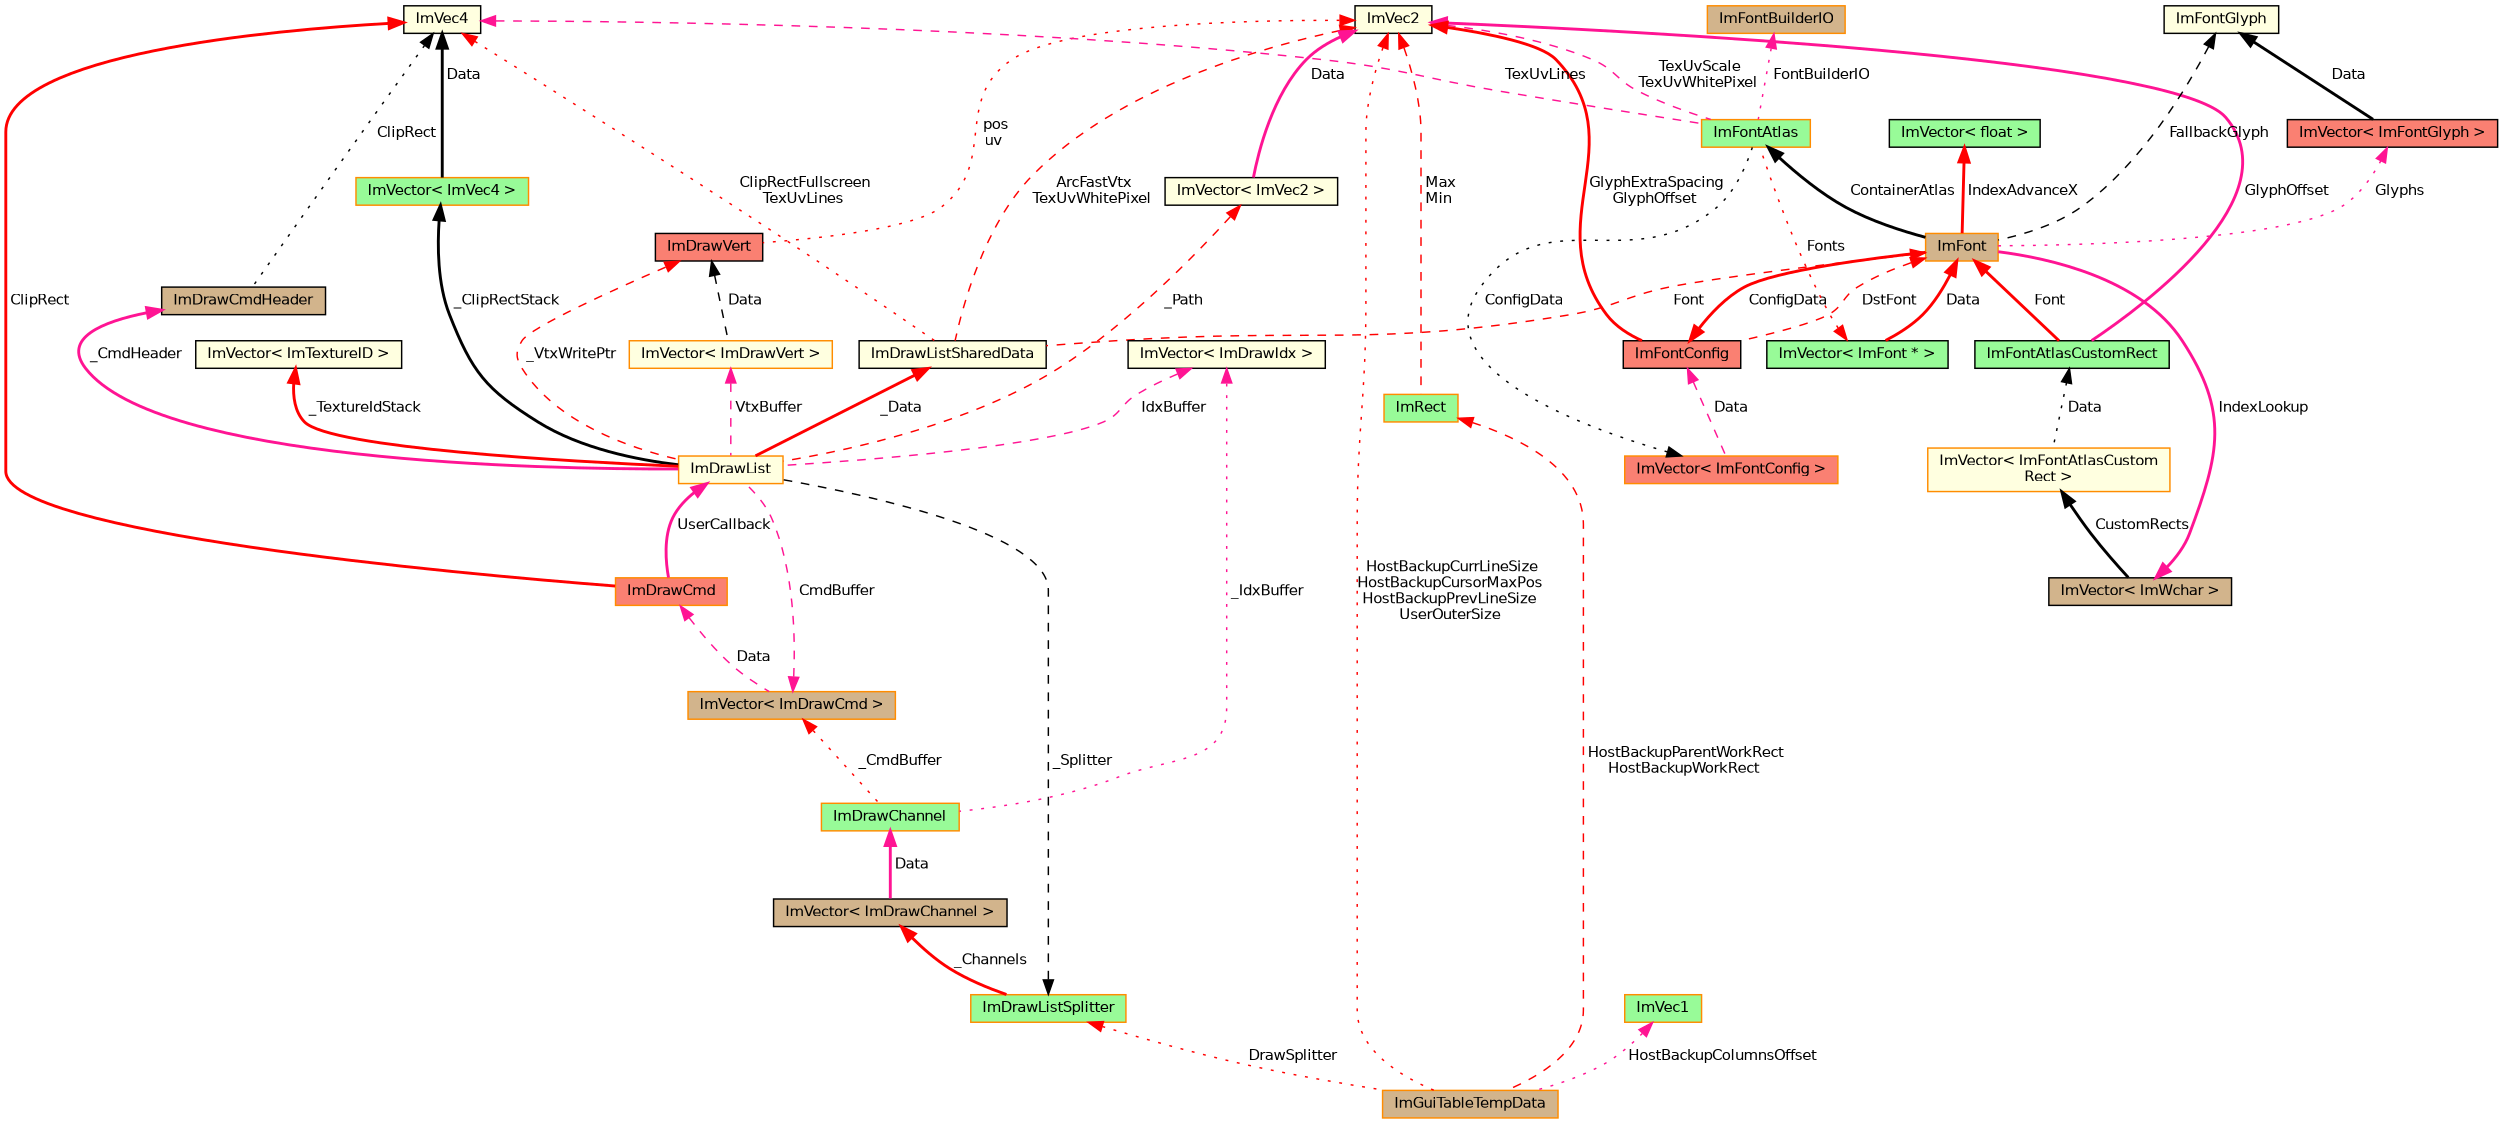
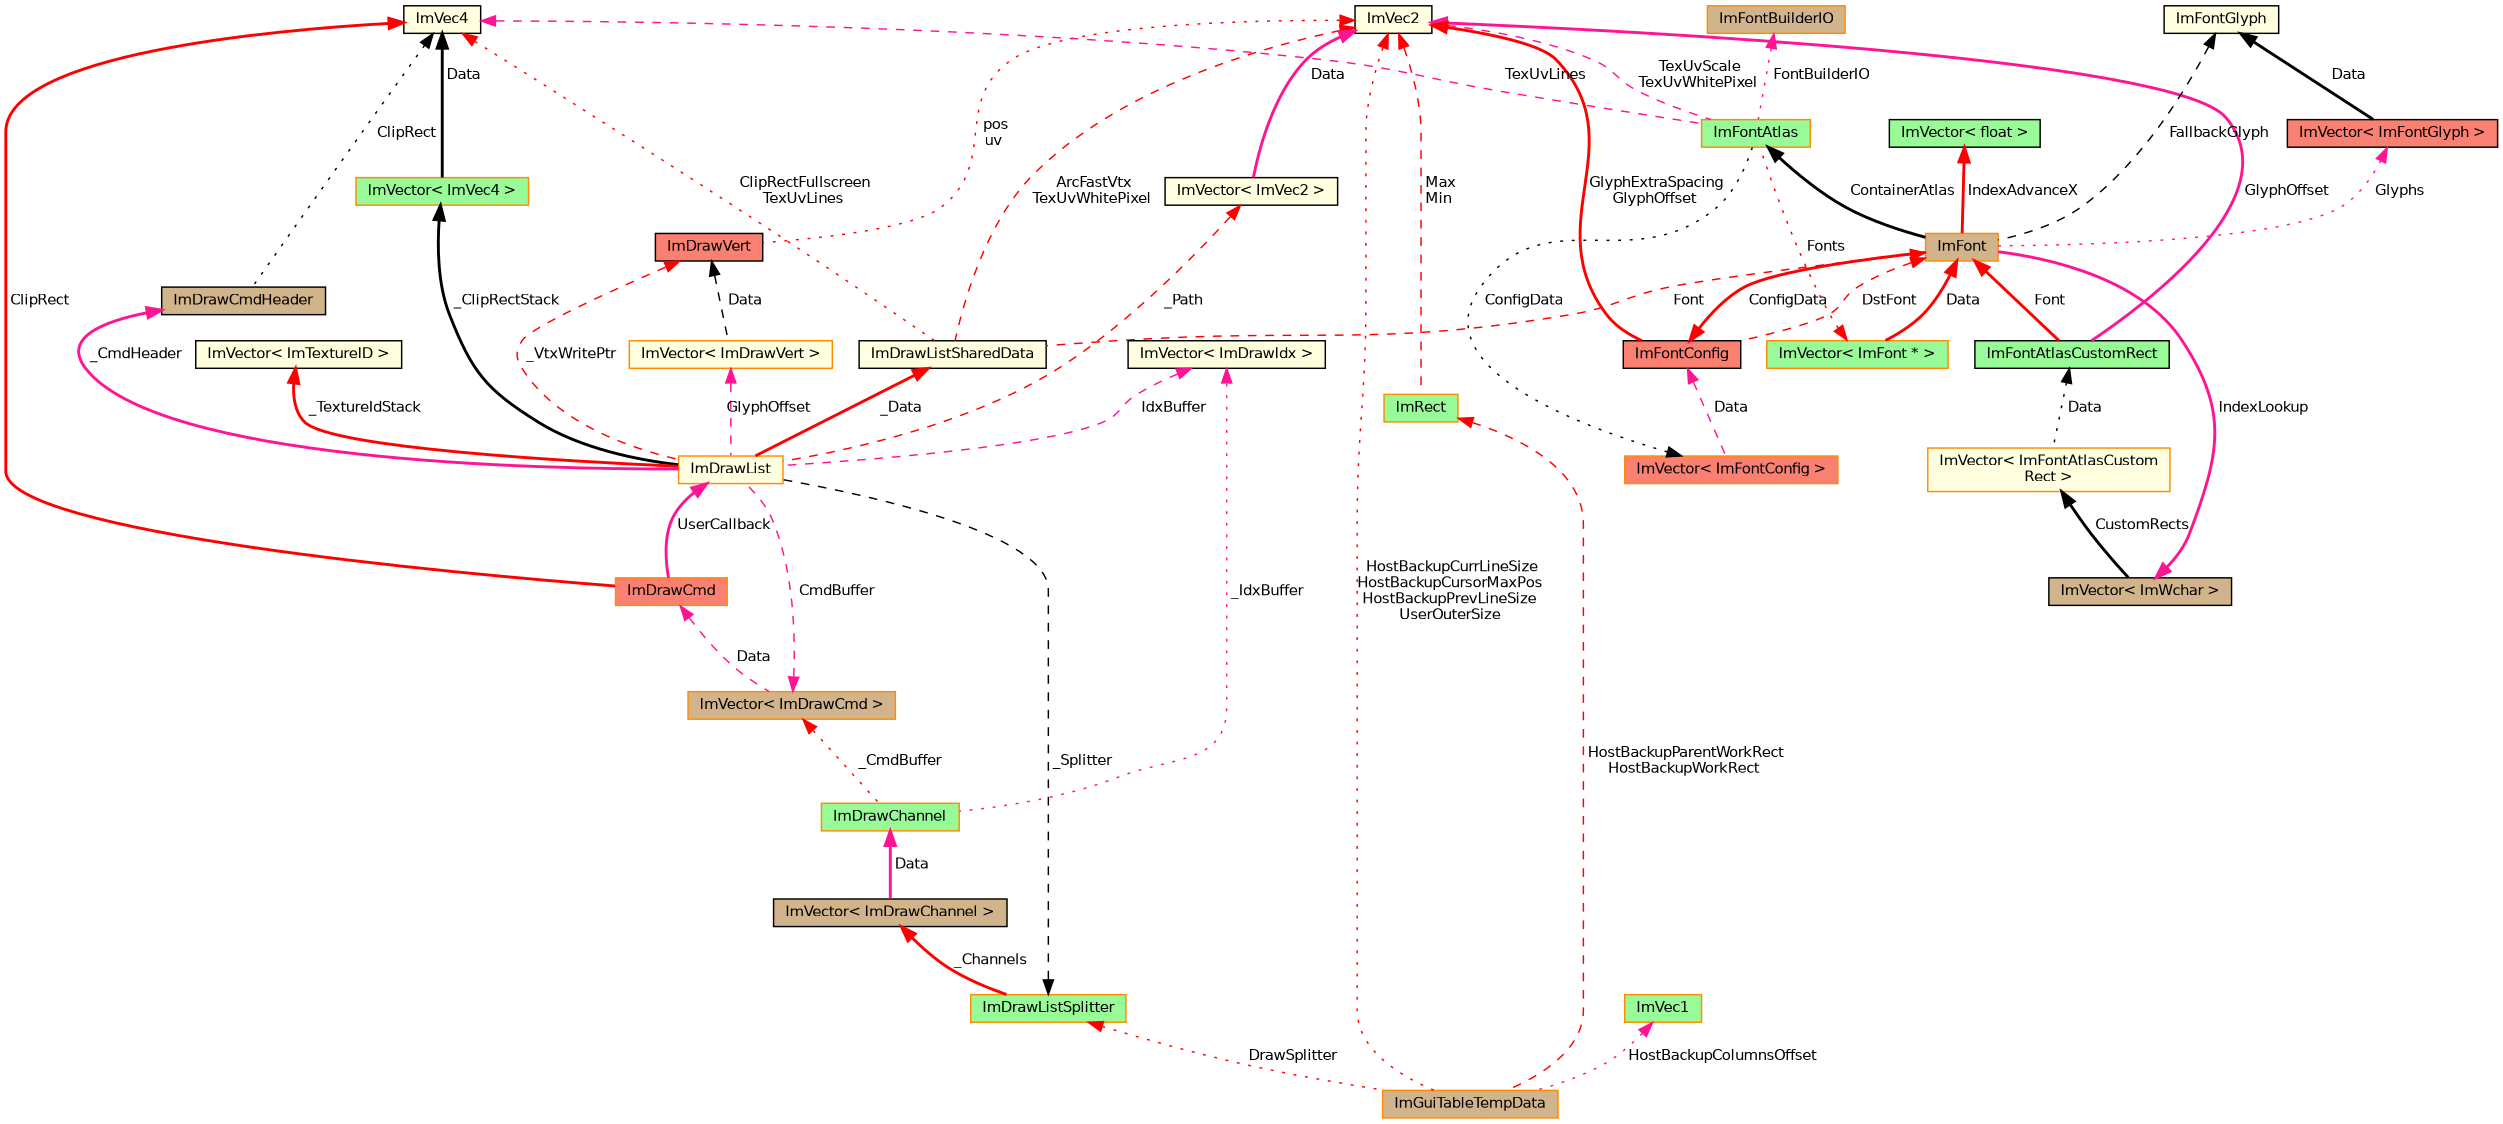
(1857, 355) -> (1857, 355)
(766, 408) -> (766, 408)
